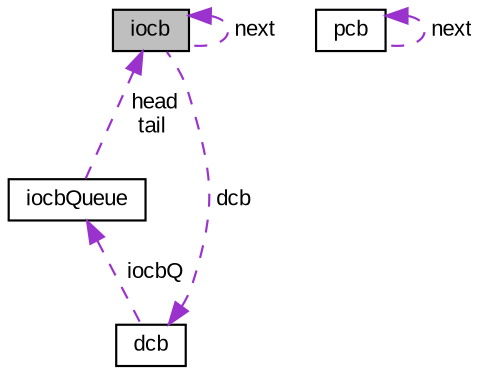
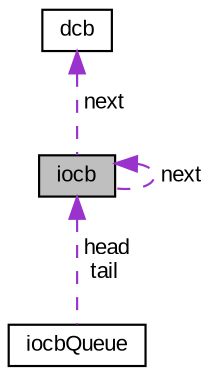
(351, 30) -> none
(230, 200) -> (101, 103)
(119, 283) -> none
